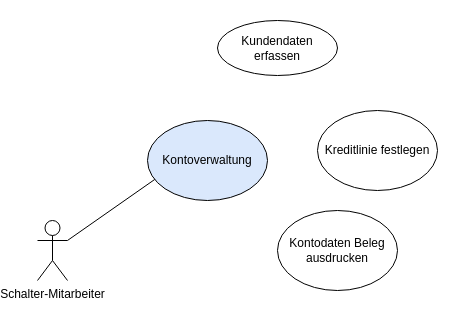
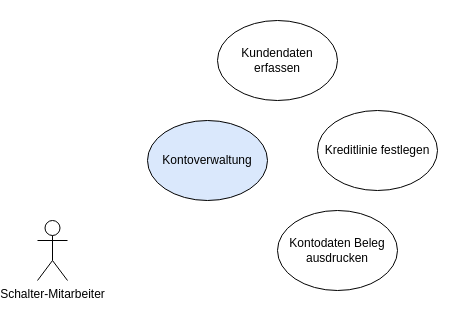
(278, 48) -> (278, 61)
(111, 210) -> none
